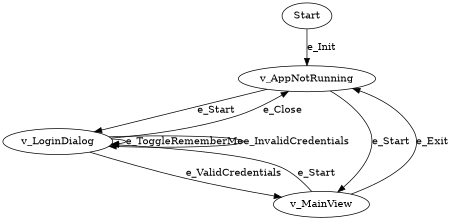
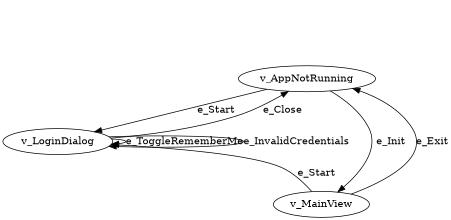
(307, 16) -> none
(391, 142) -> (391, 142)
(181, 177) -> none
